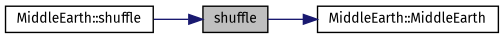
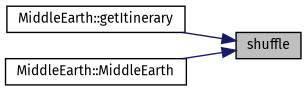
(79, 19) -> (96, 19)
(286, 19) -> (202, 56)
